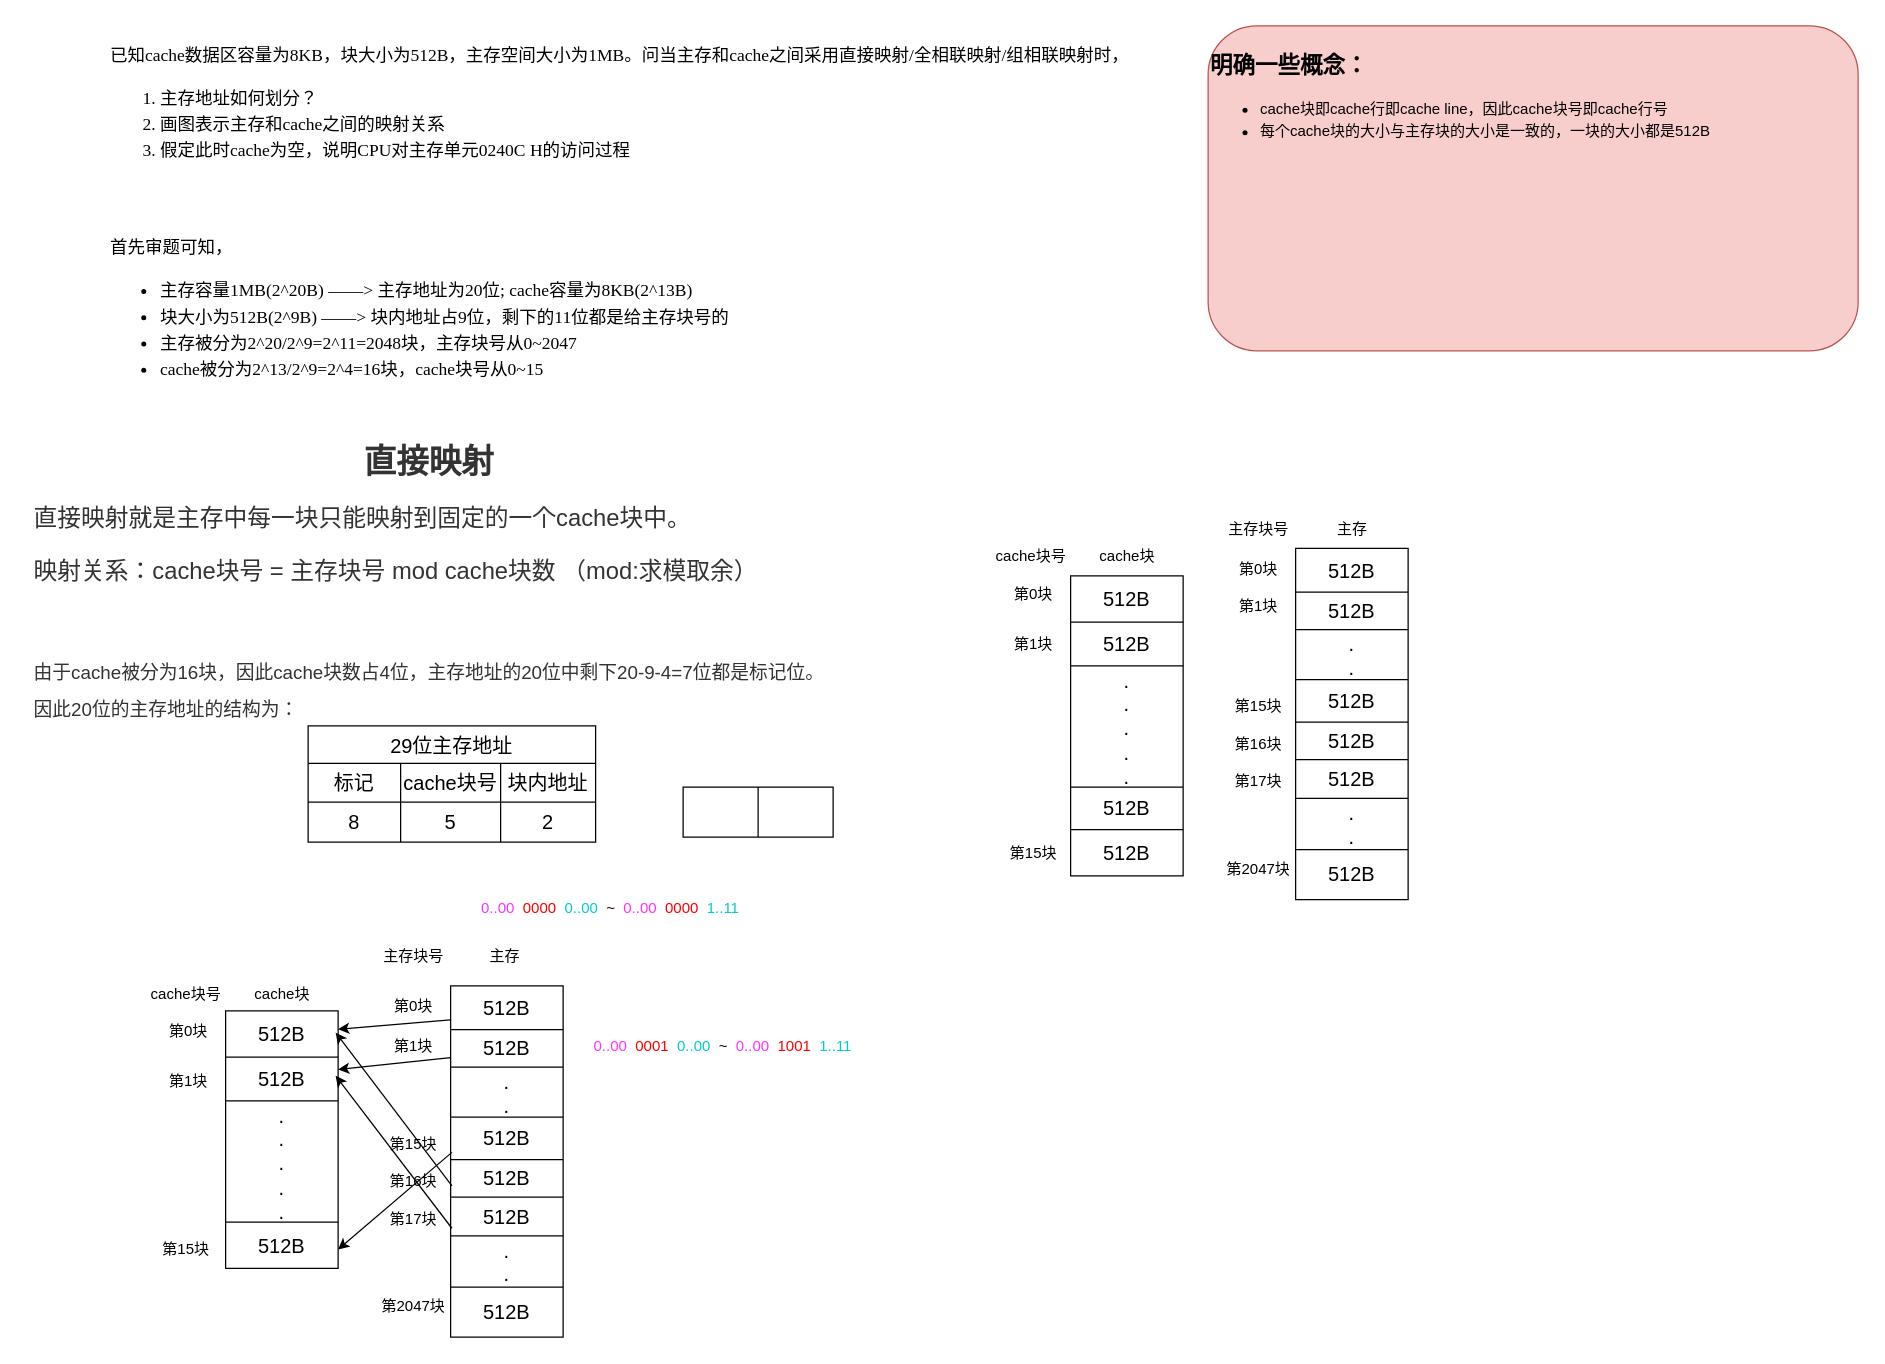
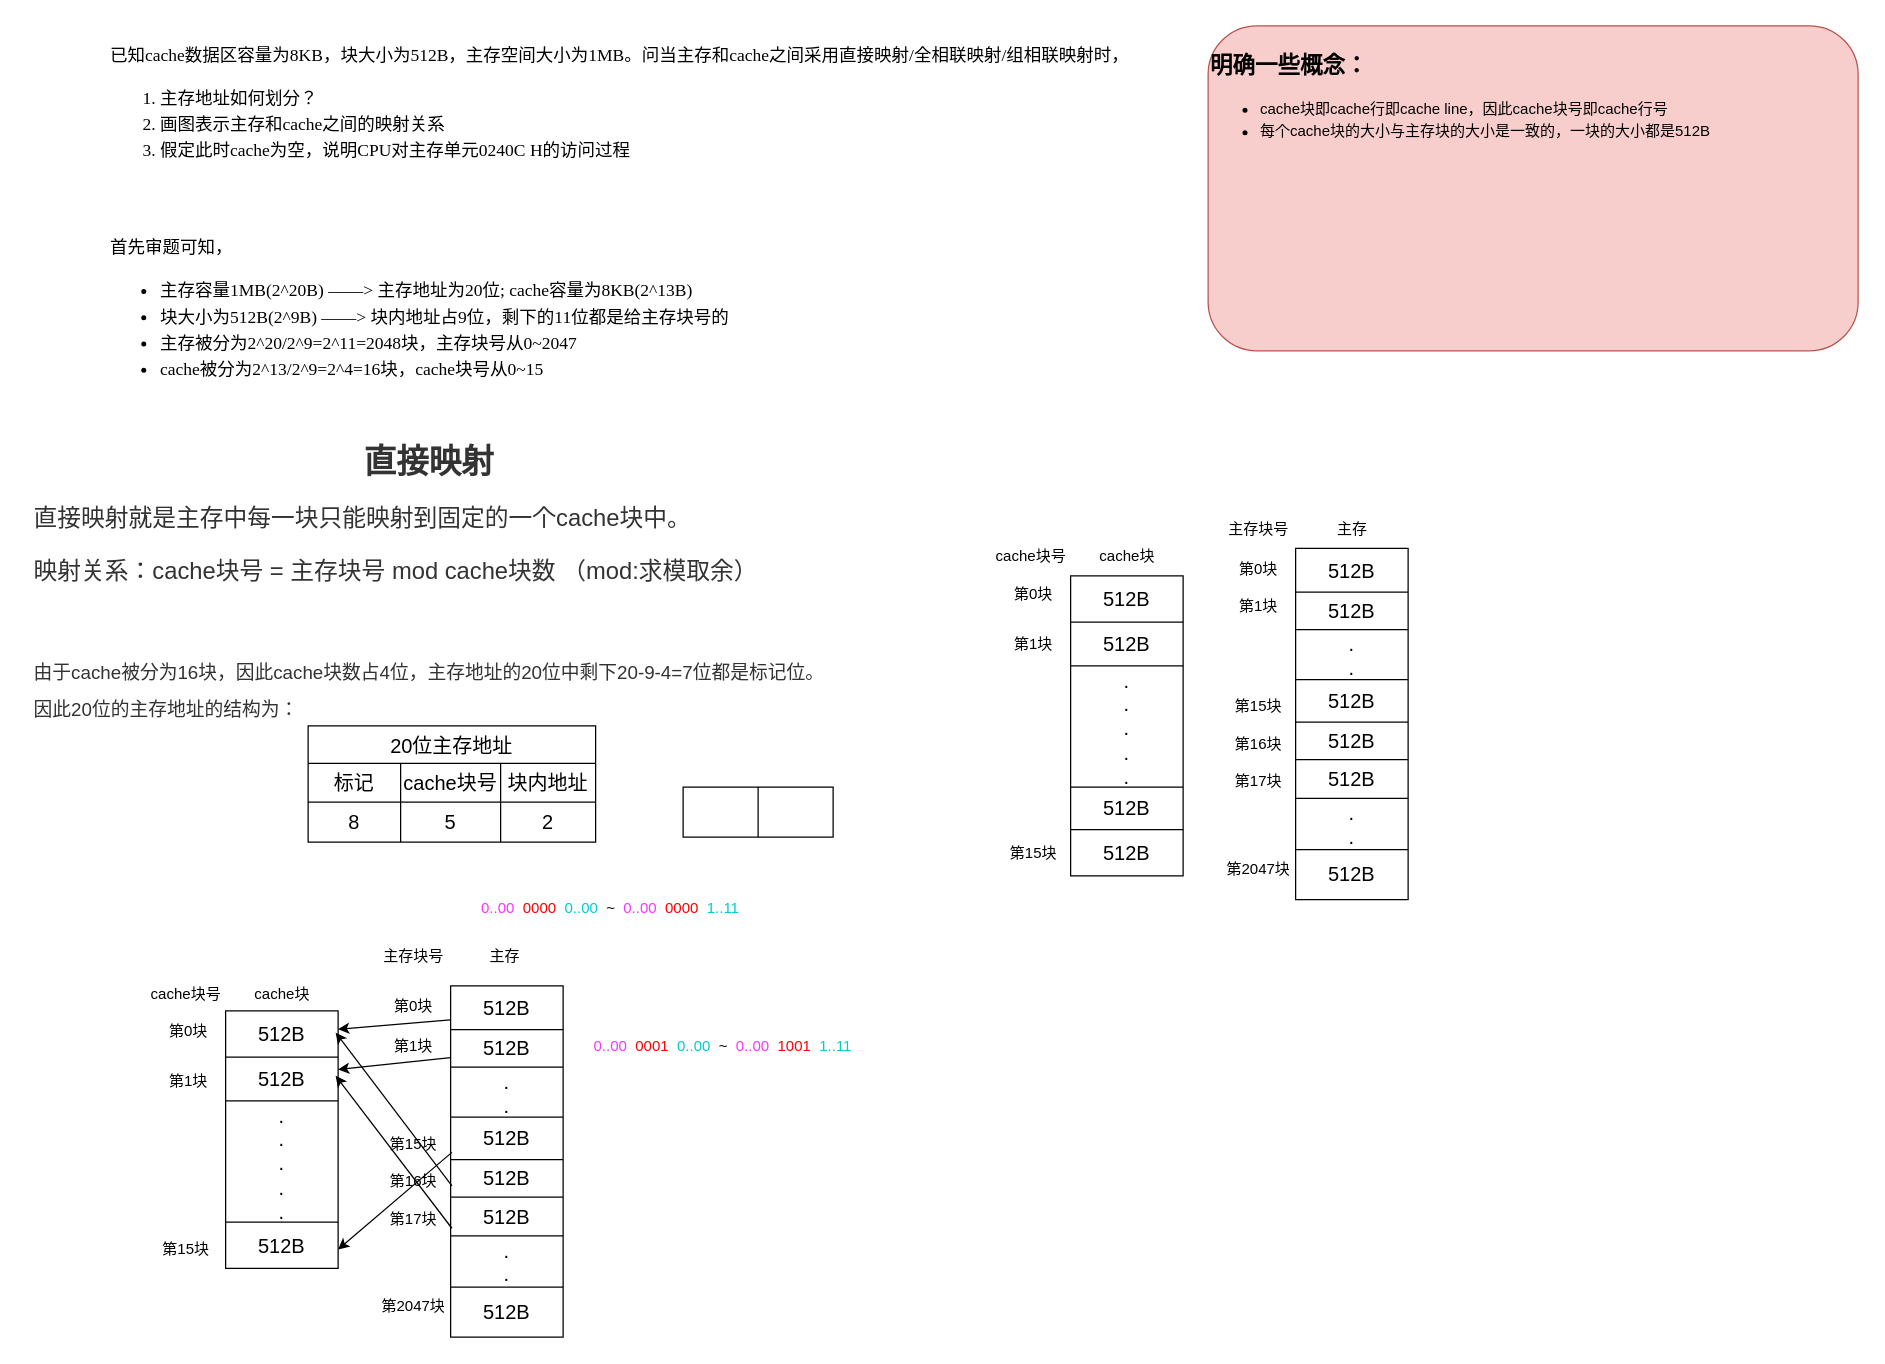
(451, 746) -> (451, 746)
